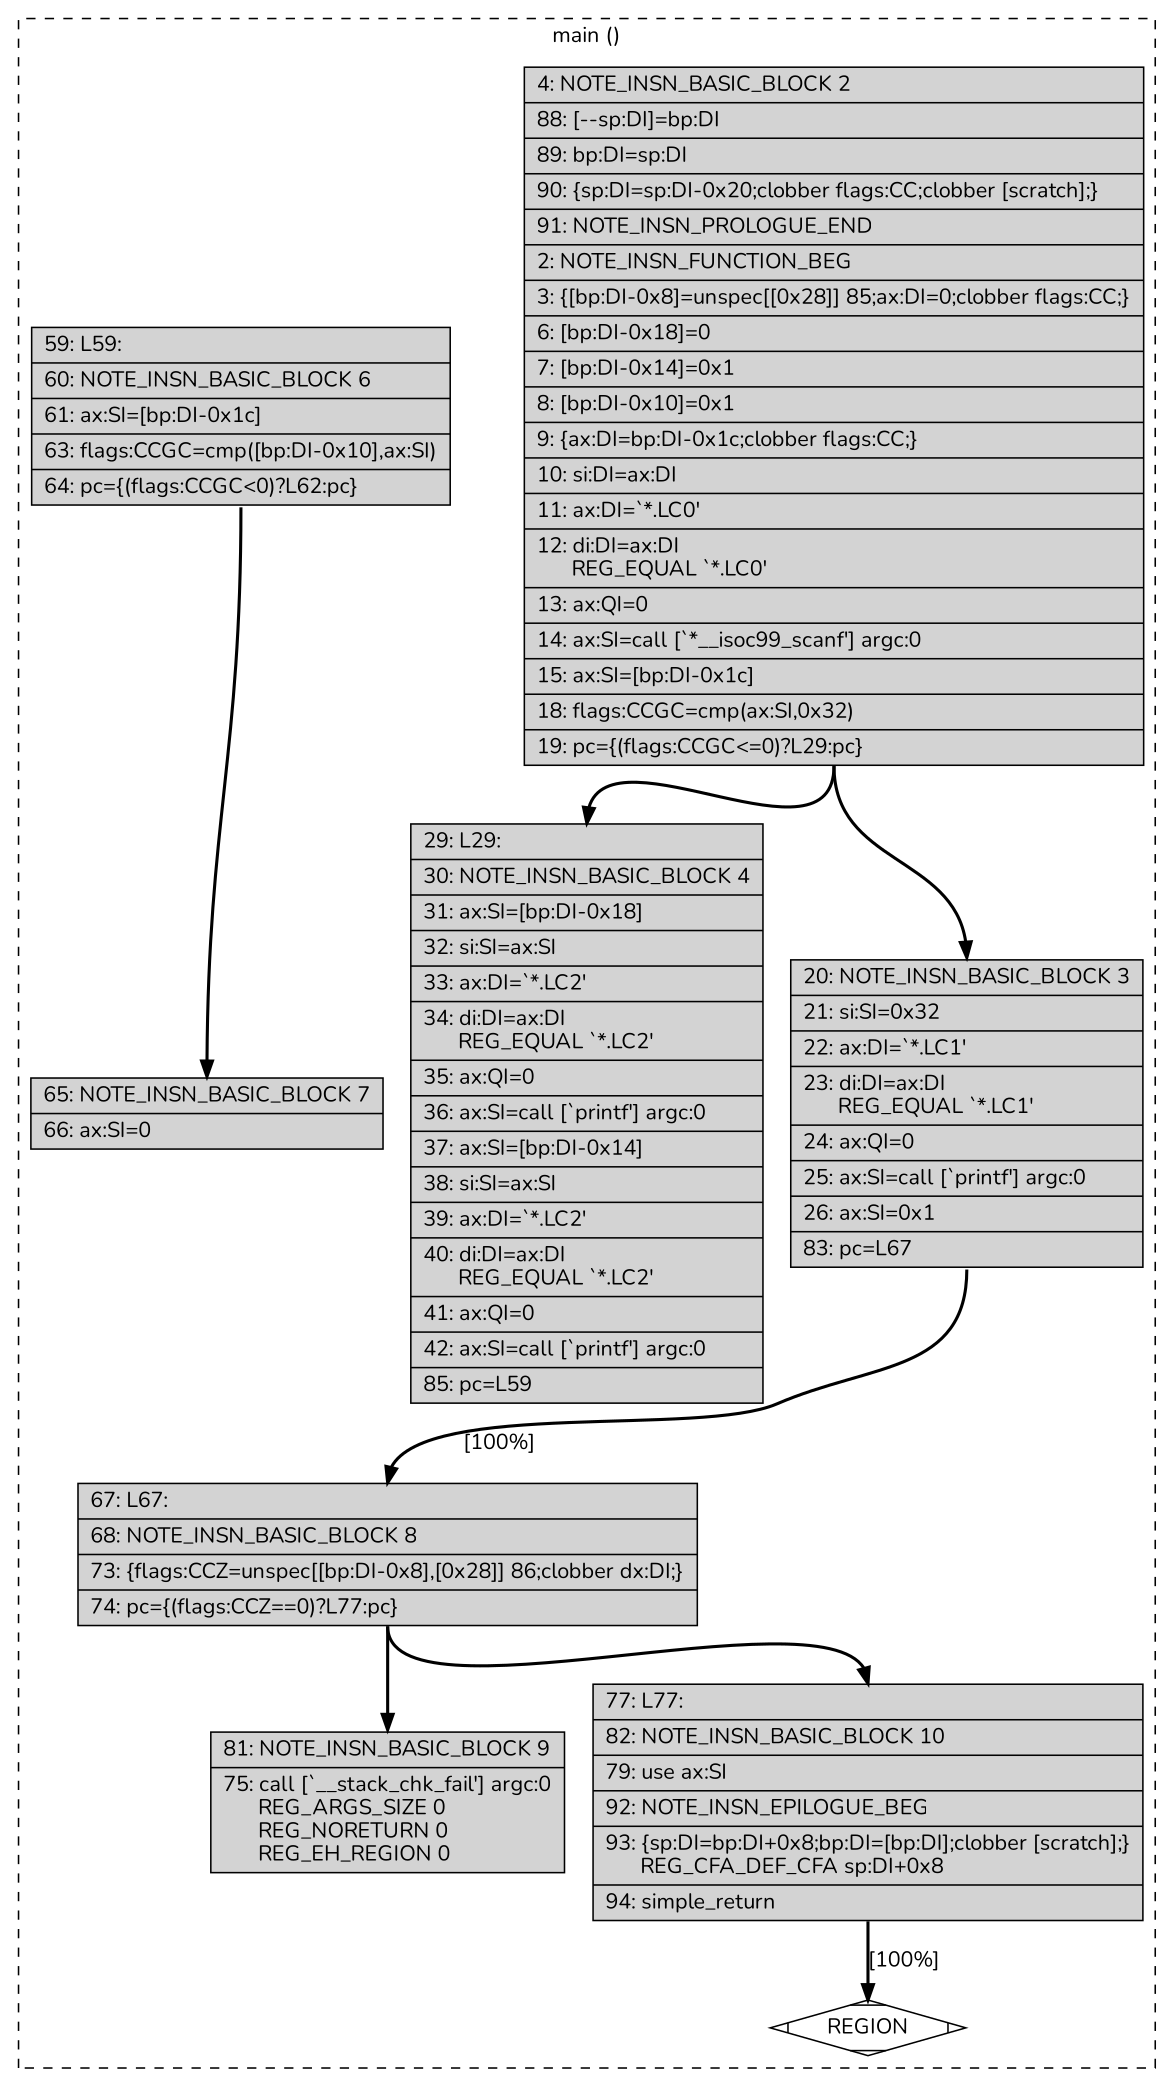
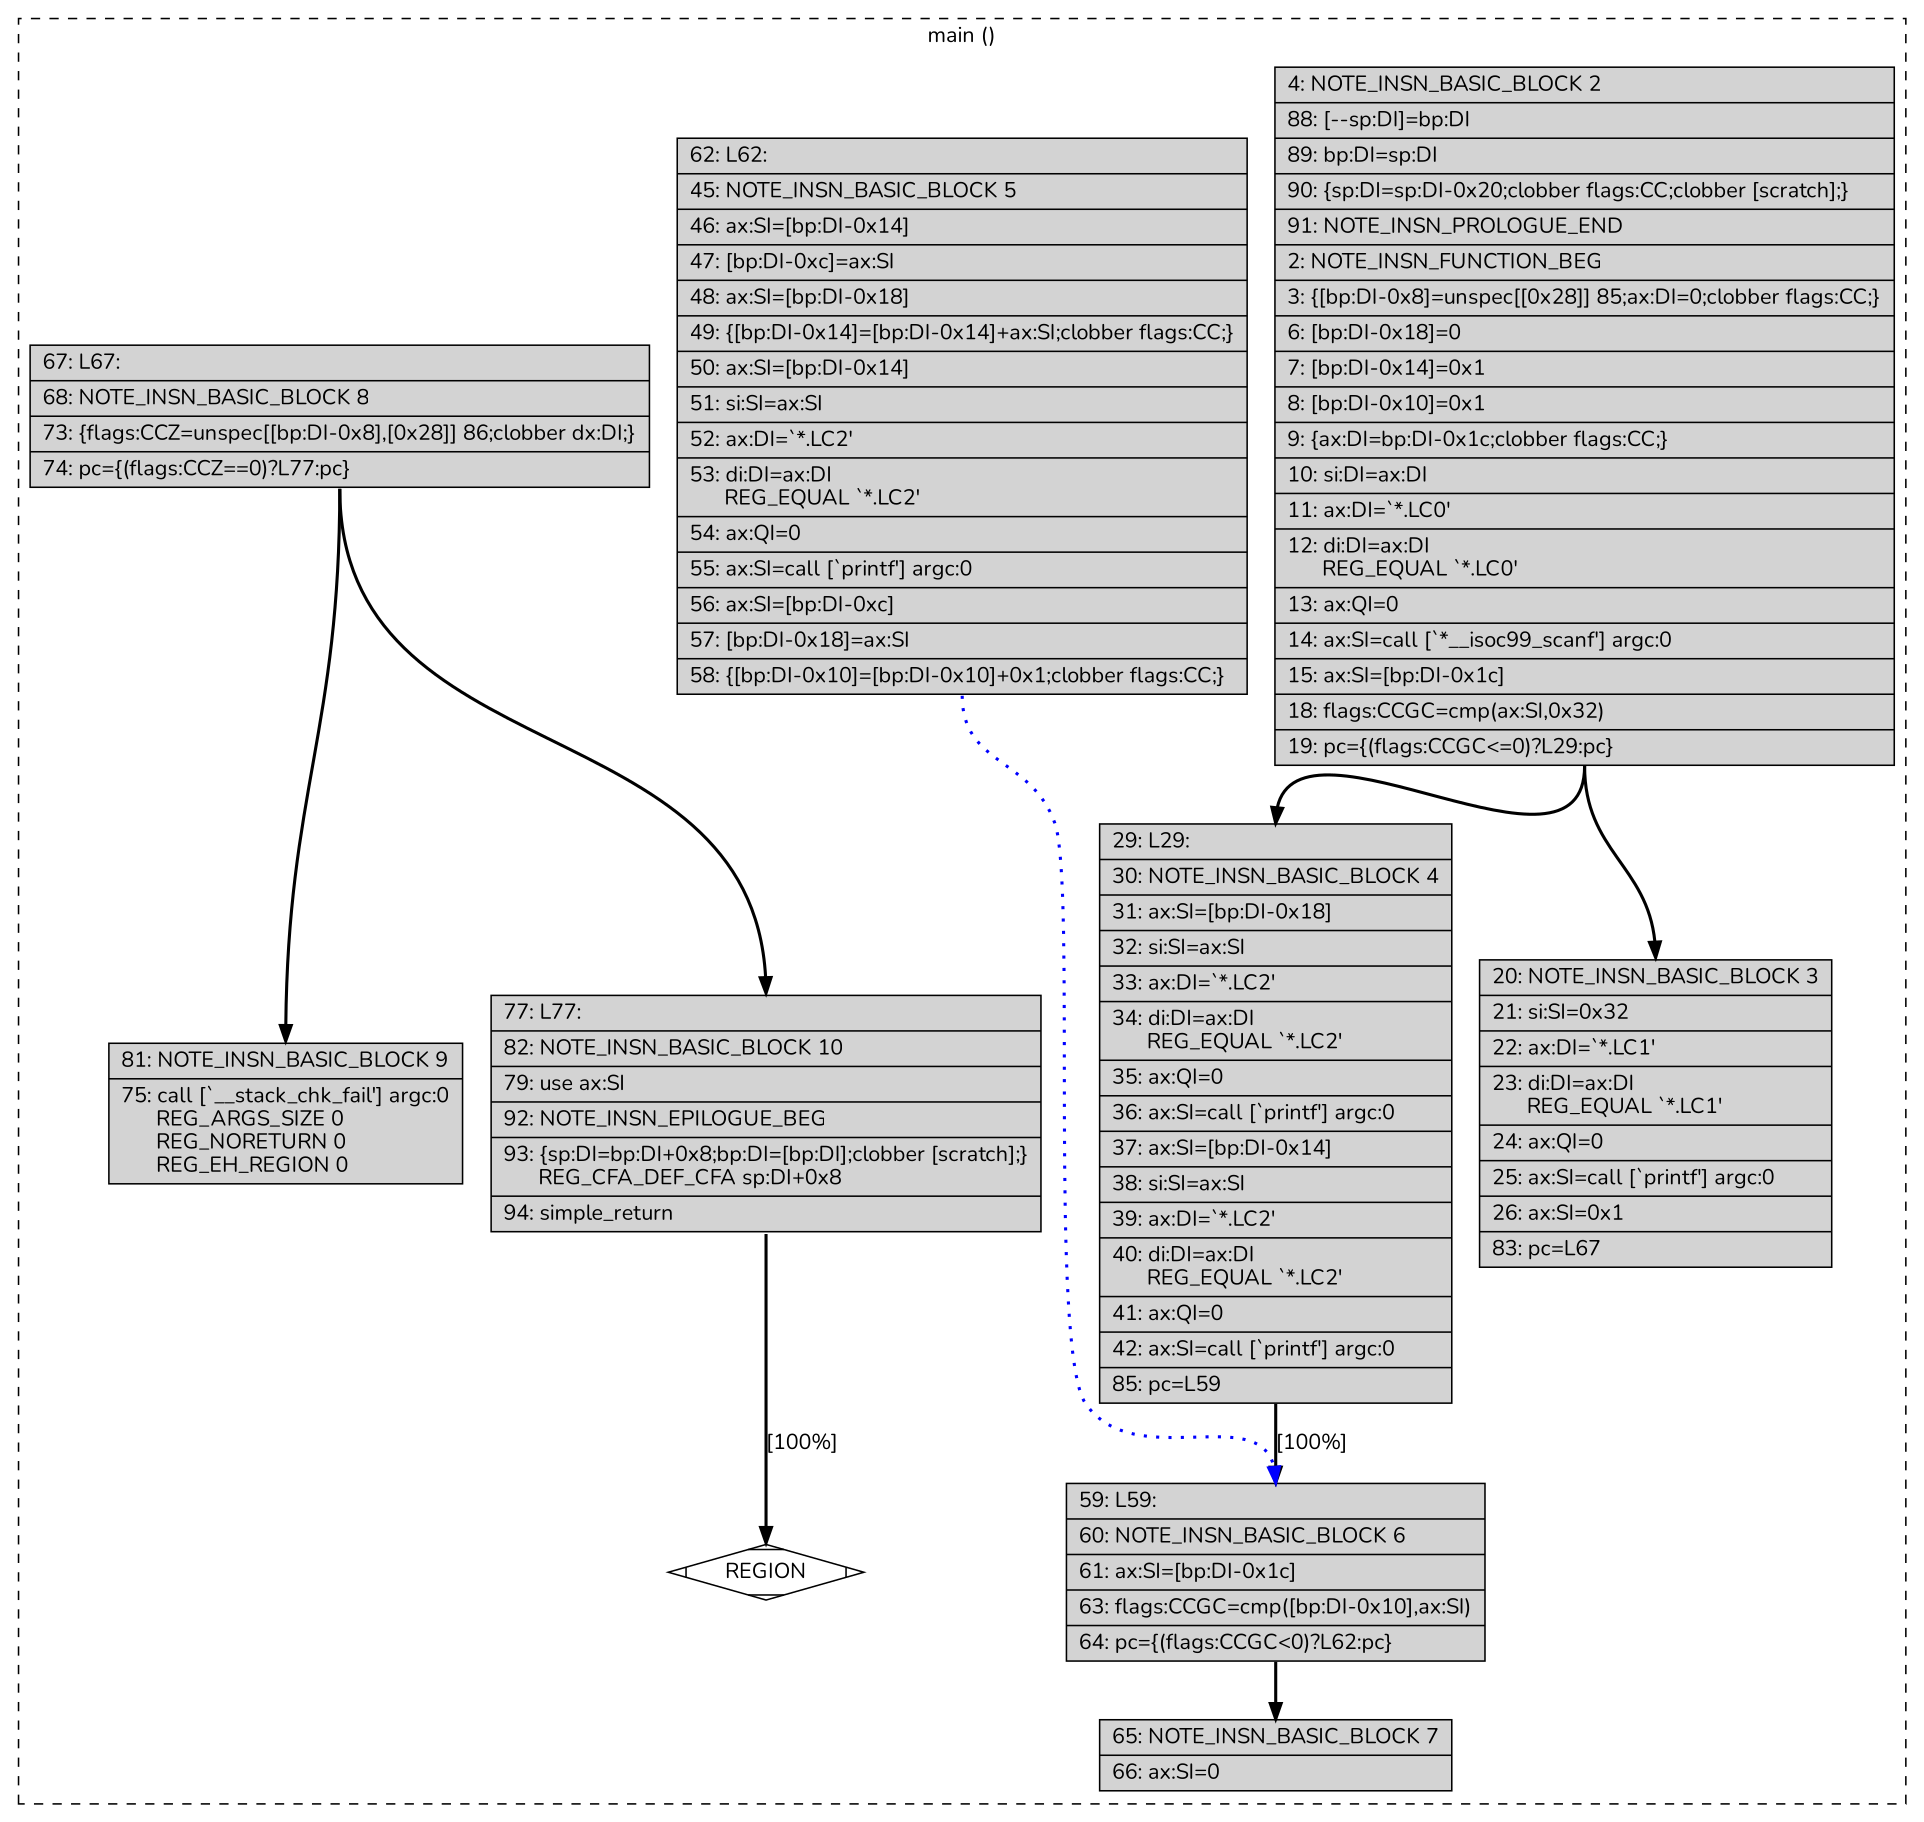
none -> (962, 416)
(706, 1417) -> none
none -> (1276, 1435)
